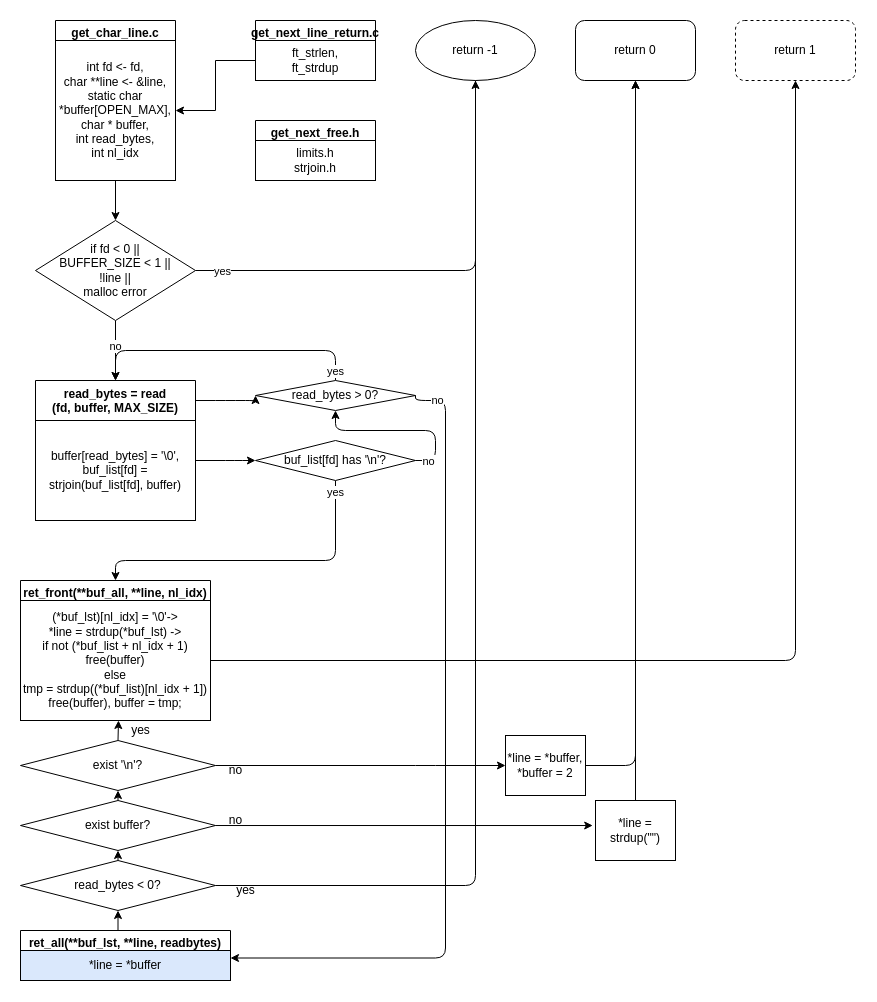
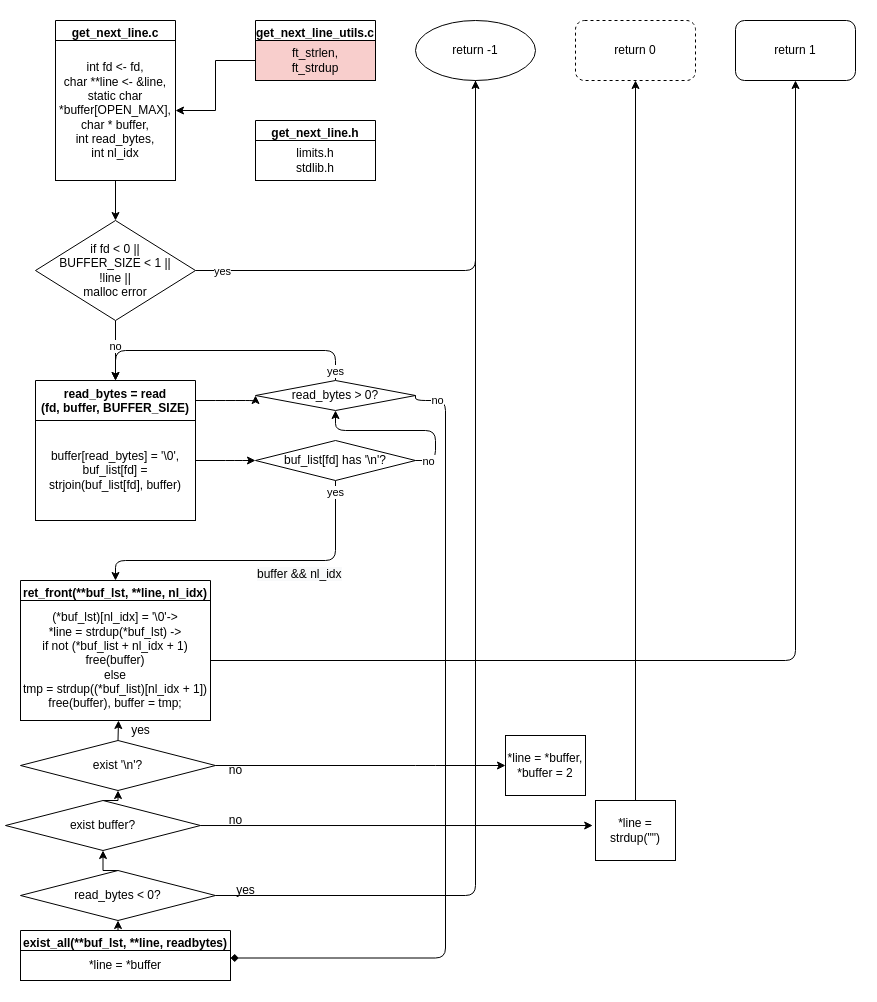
(115, 33) -> (115, 33)
(315, 33) -> (315, 33)
(636, 51) -> (636, 51)
(796, 51) -> (796, 51)
(316, 61) -> (316, 61)
(315, 133) -> (315, 133)
(316, 161) -> (316, 161)
(115, 394) -> (115, 394)
none -> (311, 576)
(115, 593) -> (115, 593)
(608, 766) -> none
(118, 826) -> (103, 826)
(118, 886) -> (118, 896)
(125, 943) -> (125, 943)
(239, 958) -> (239, 958)
(126, 966) -> (126, 966)
